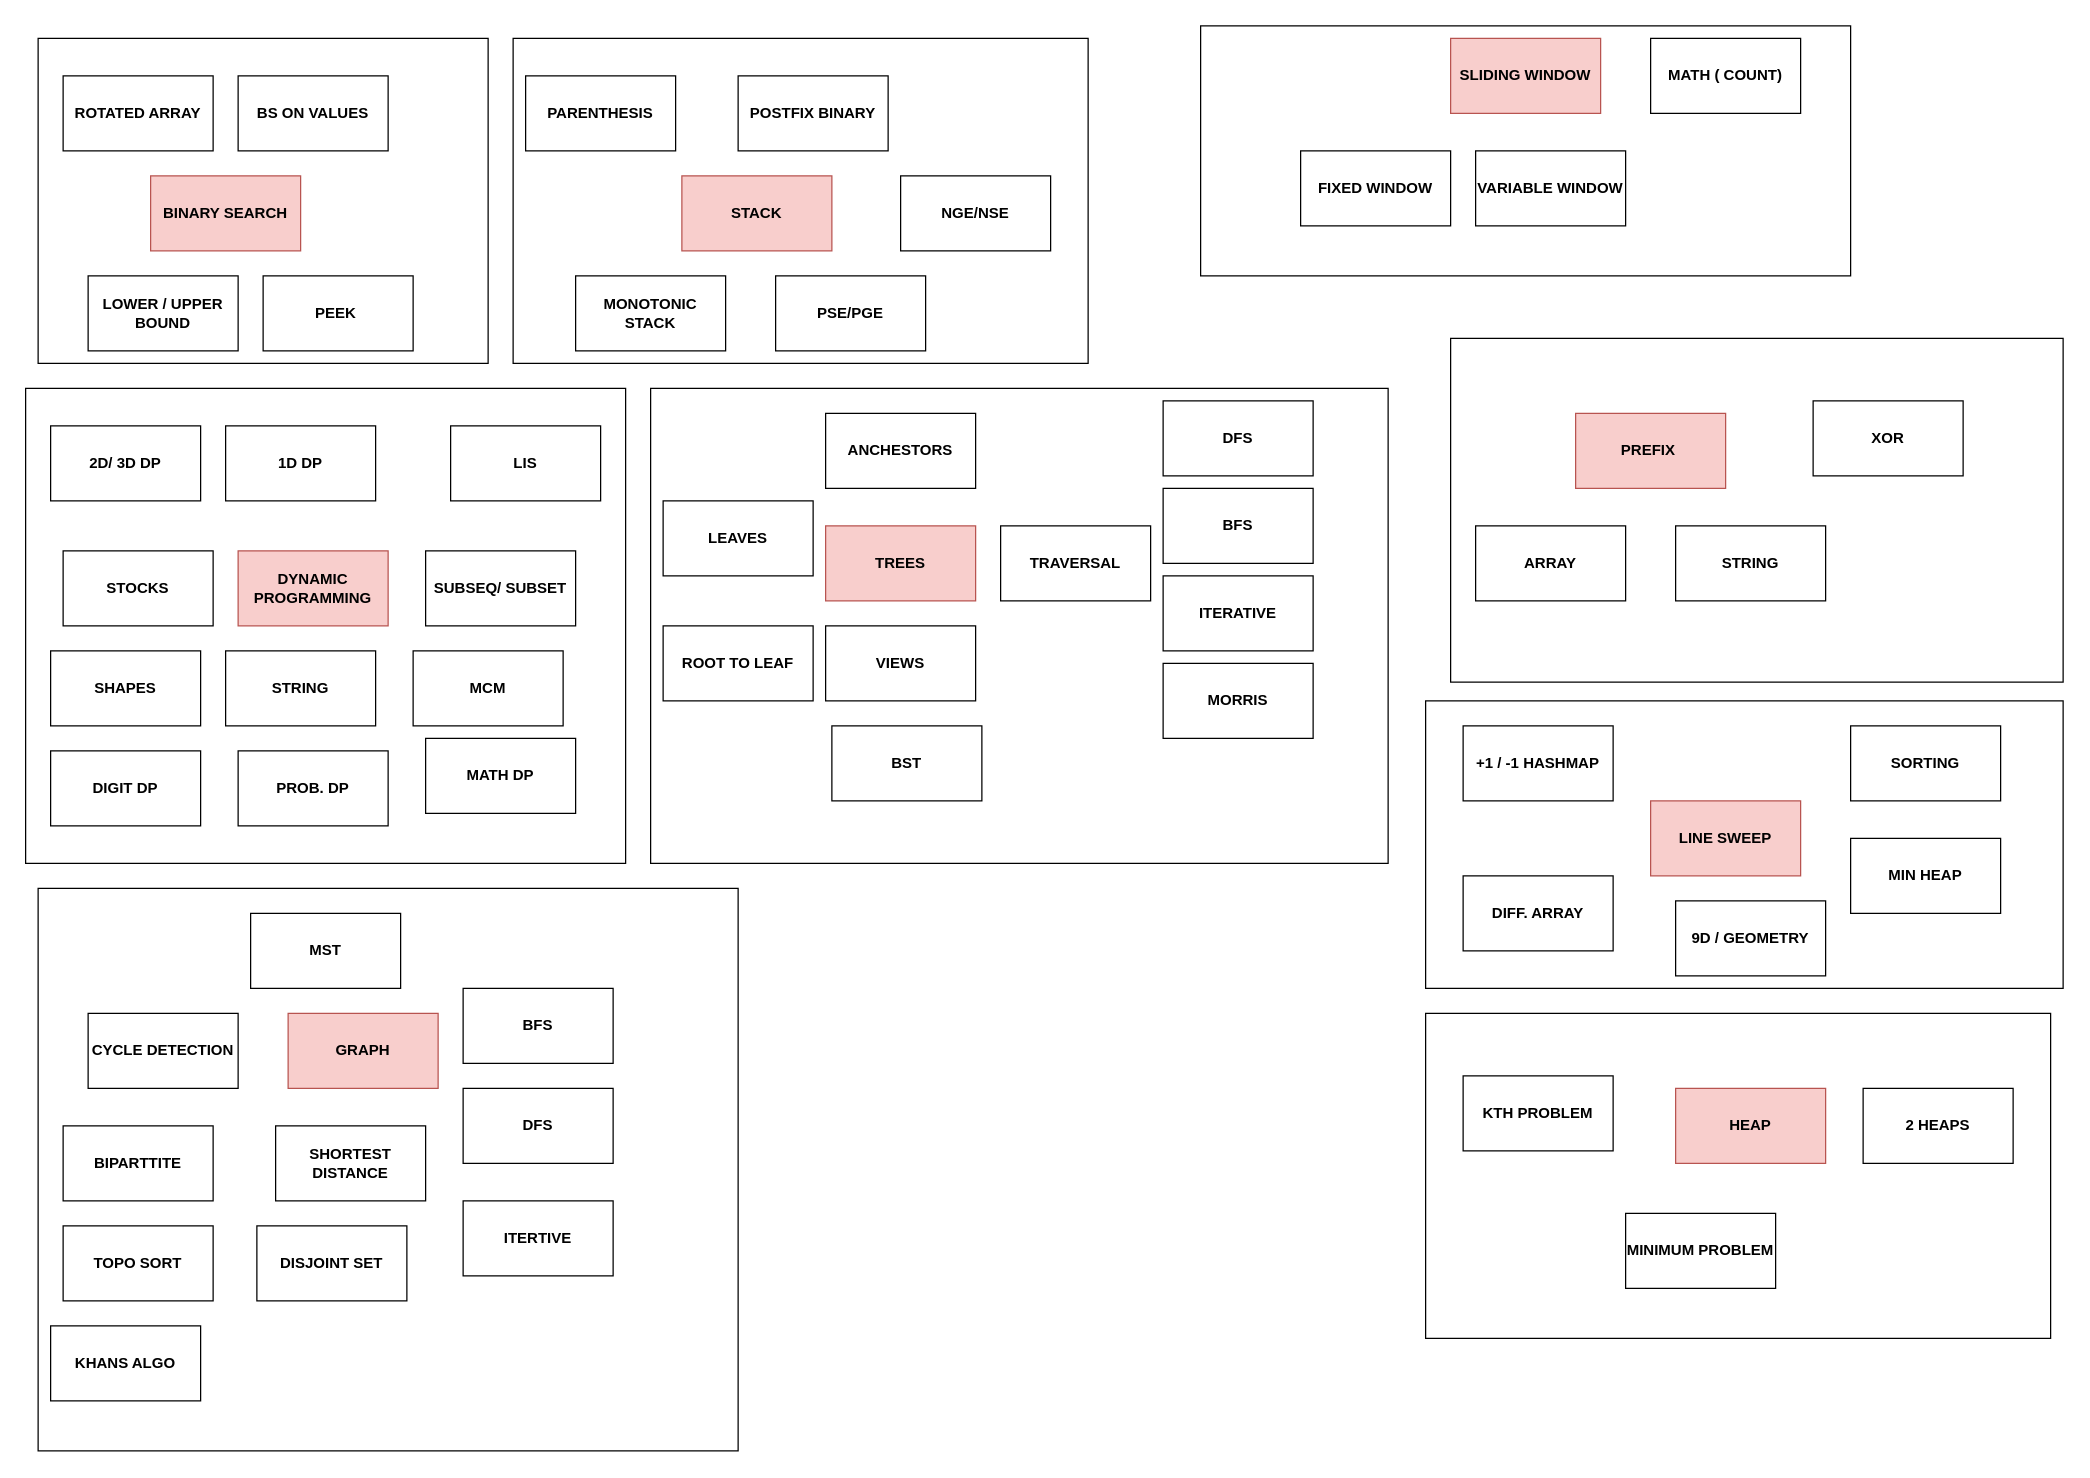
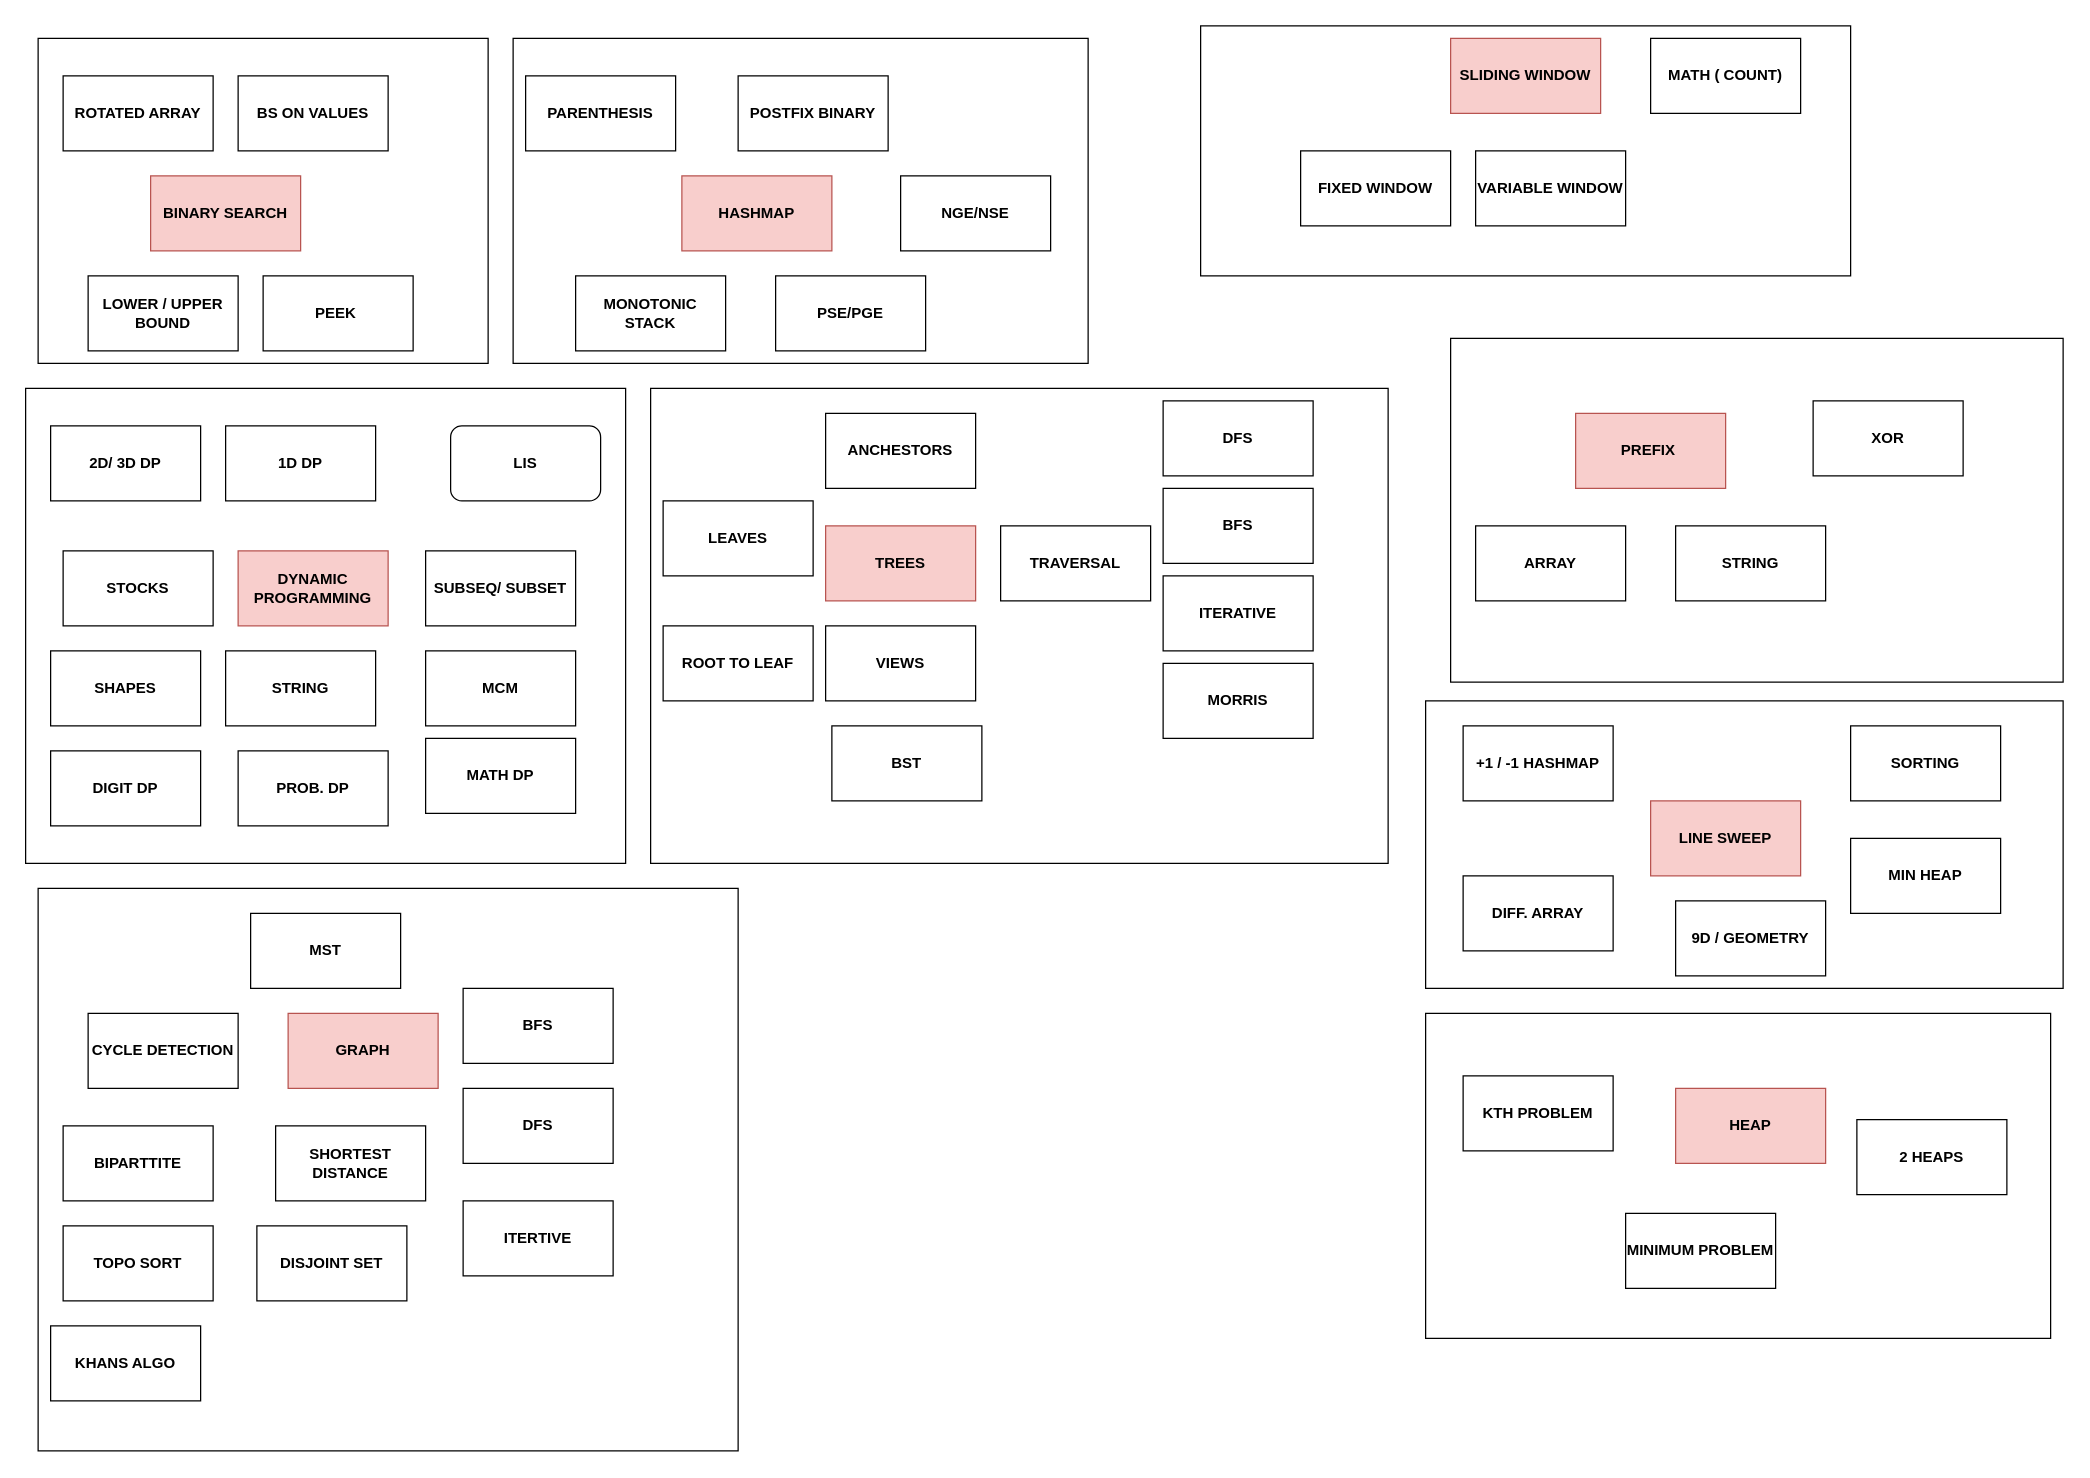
(757, 213) -> (757, 213)
(526, 463) -> (526, 463)
(488, 688) -> (501, 688)
(1938, 1126) -> (1932, 1157)
